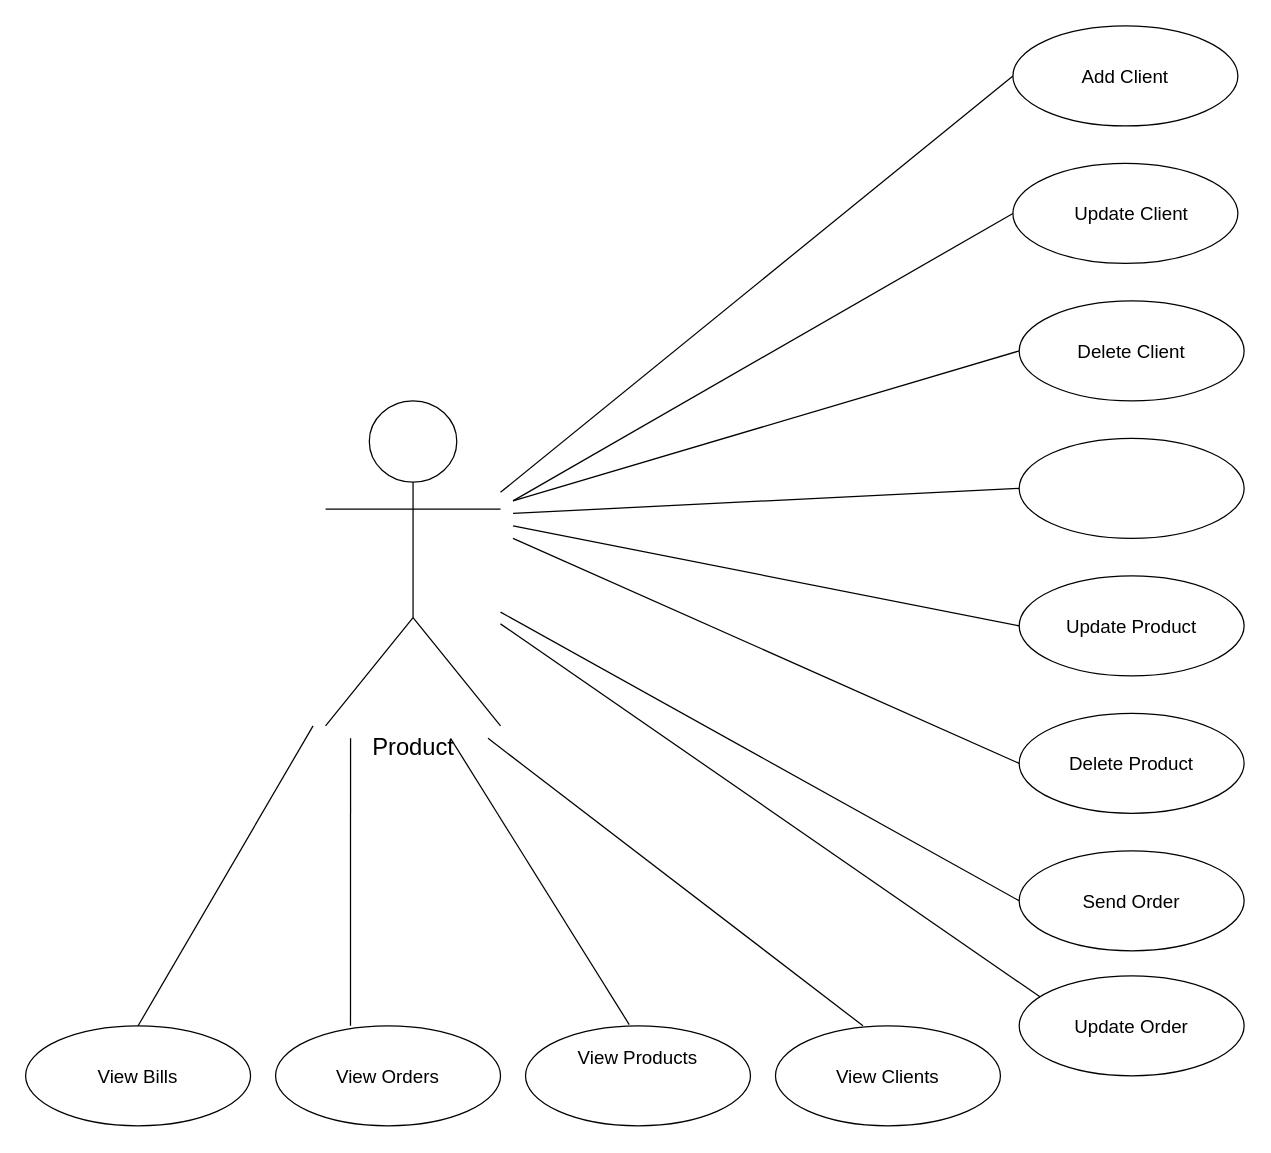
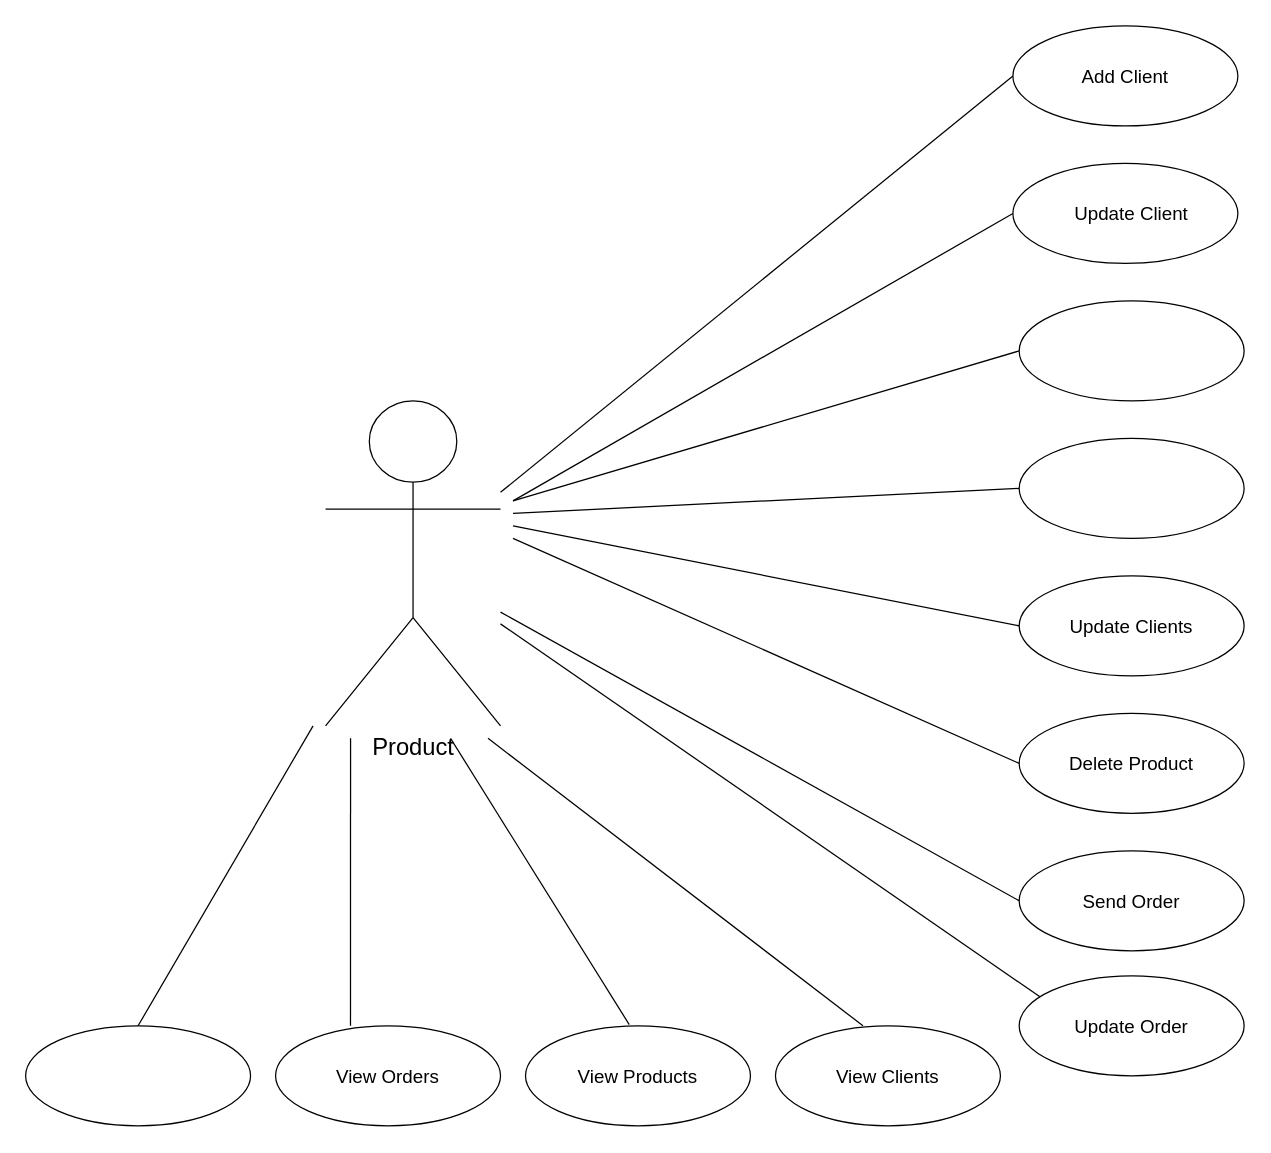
(1132, 351) -> none
(1132, 626) -> (1132, 626)
(638, 1057) -> (638, 1076)
(138, 1076) -> none
